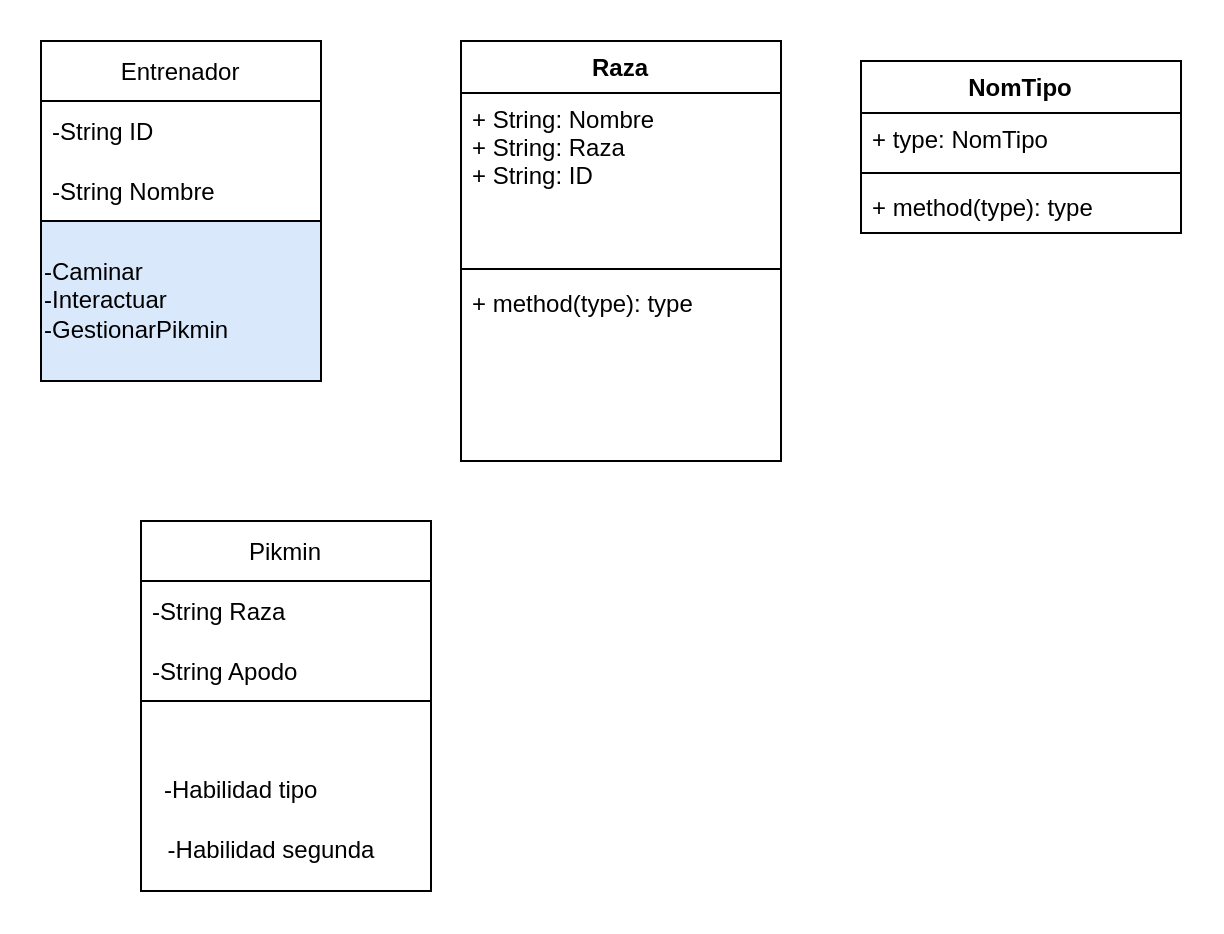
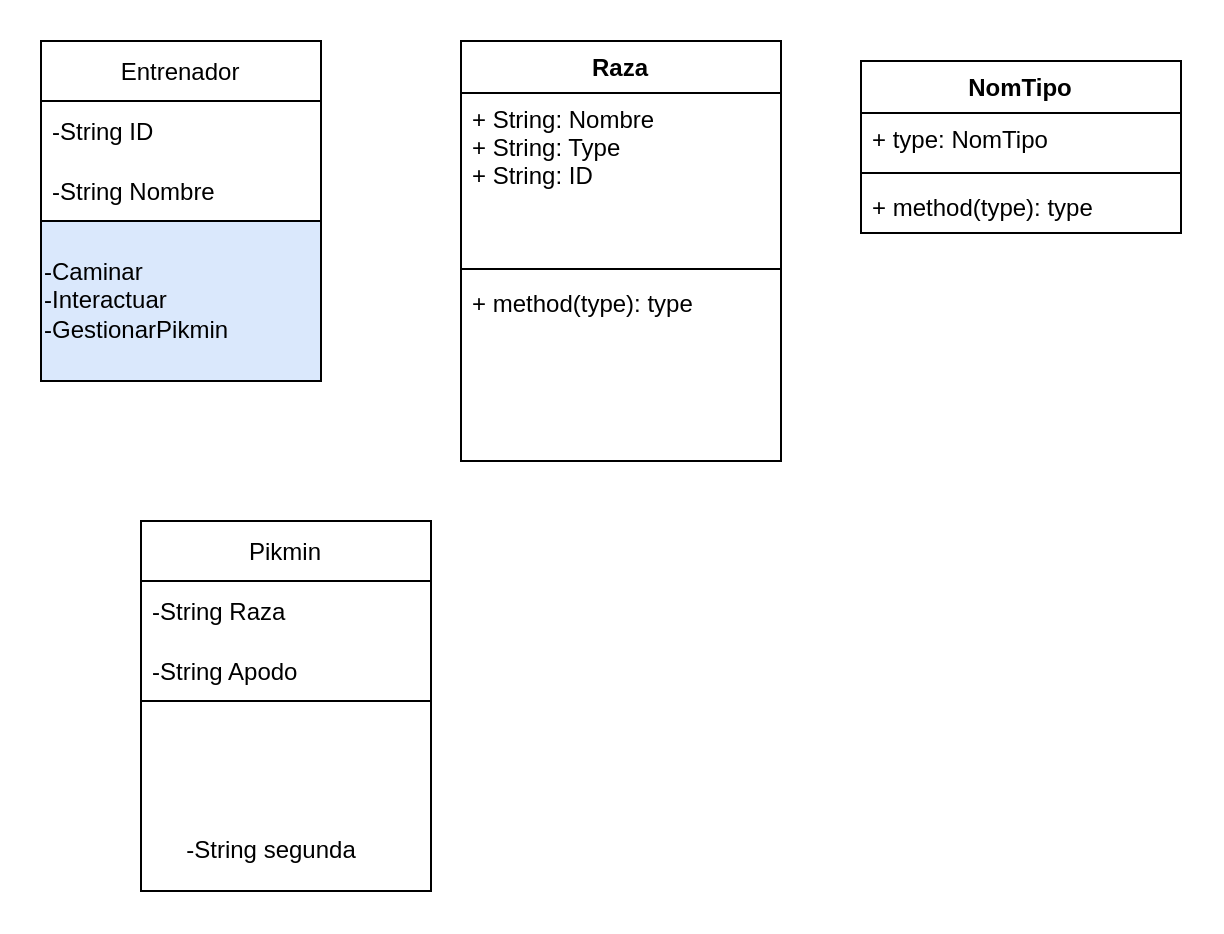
(567, 120) -> (567, 120)
(251, 791) -> none
(272, 851) -> (272, 851)
